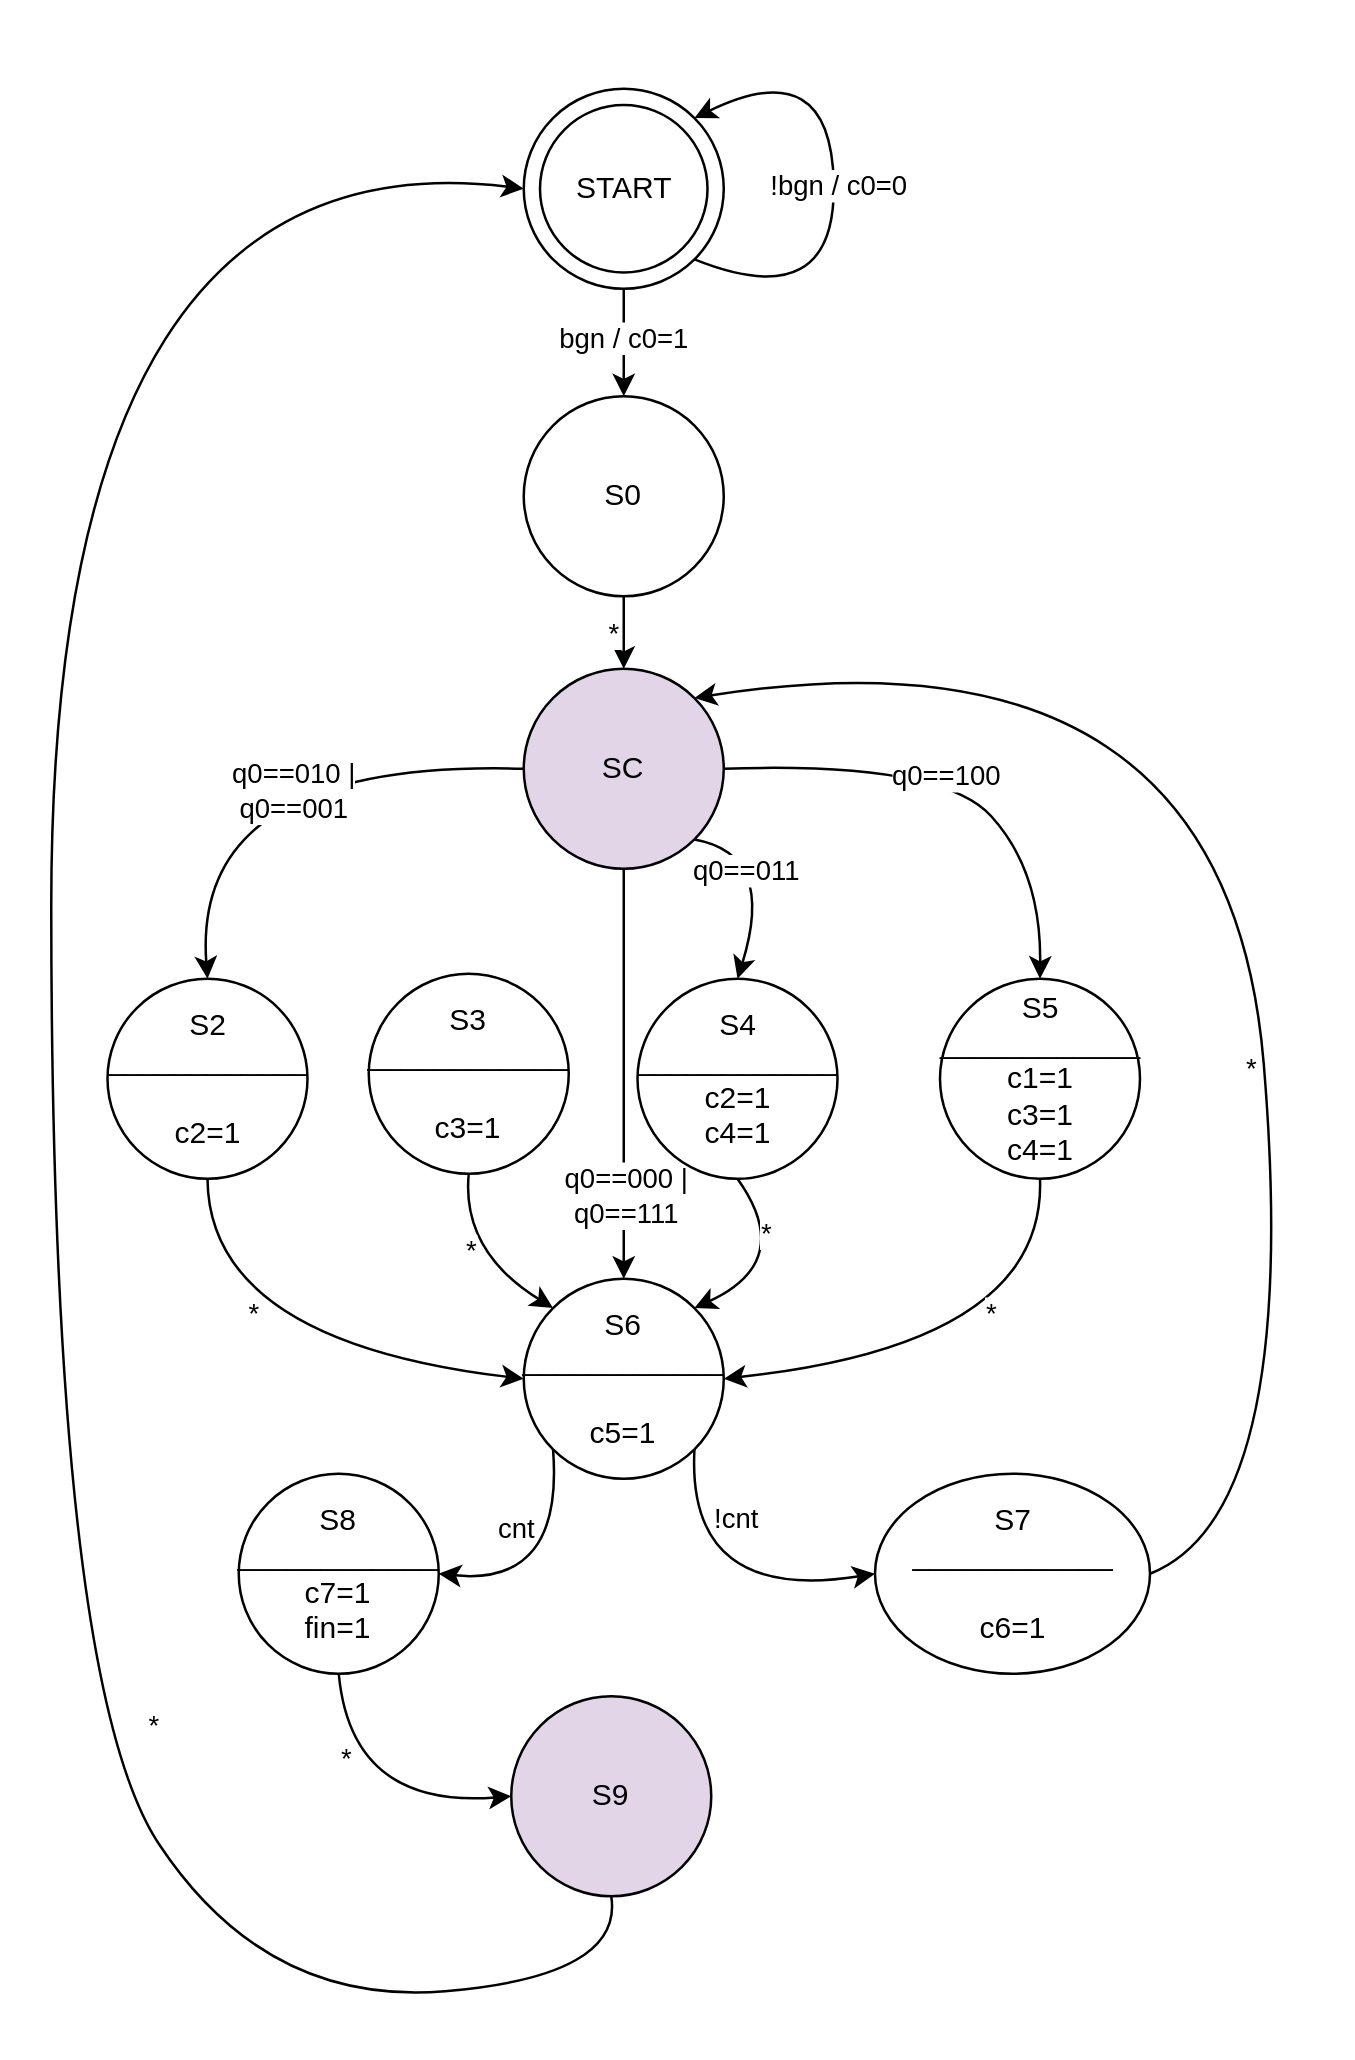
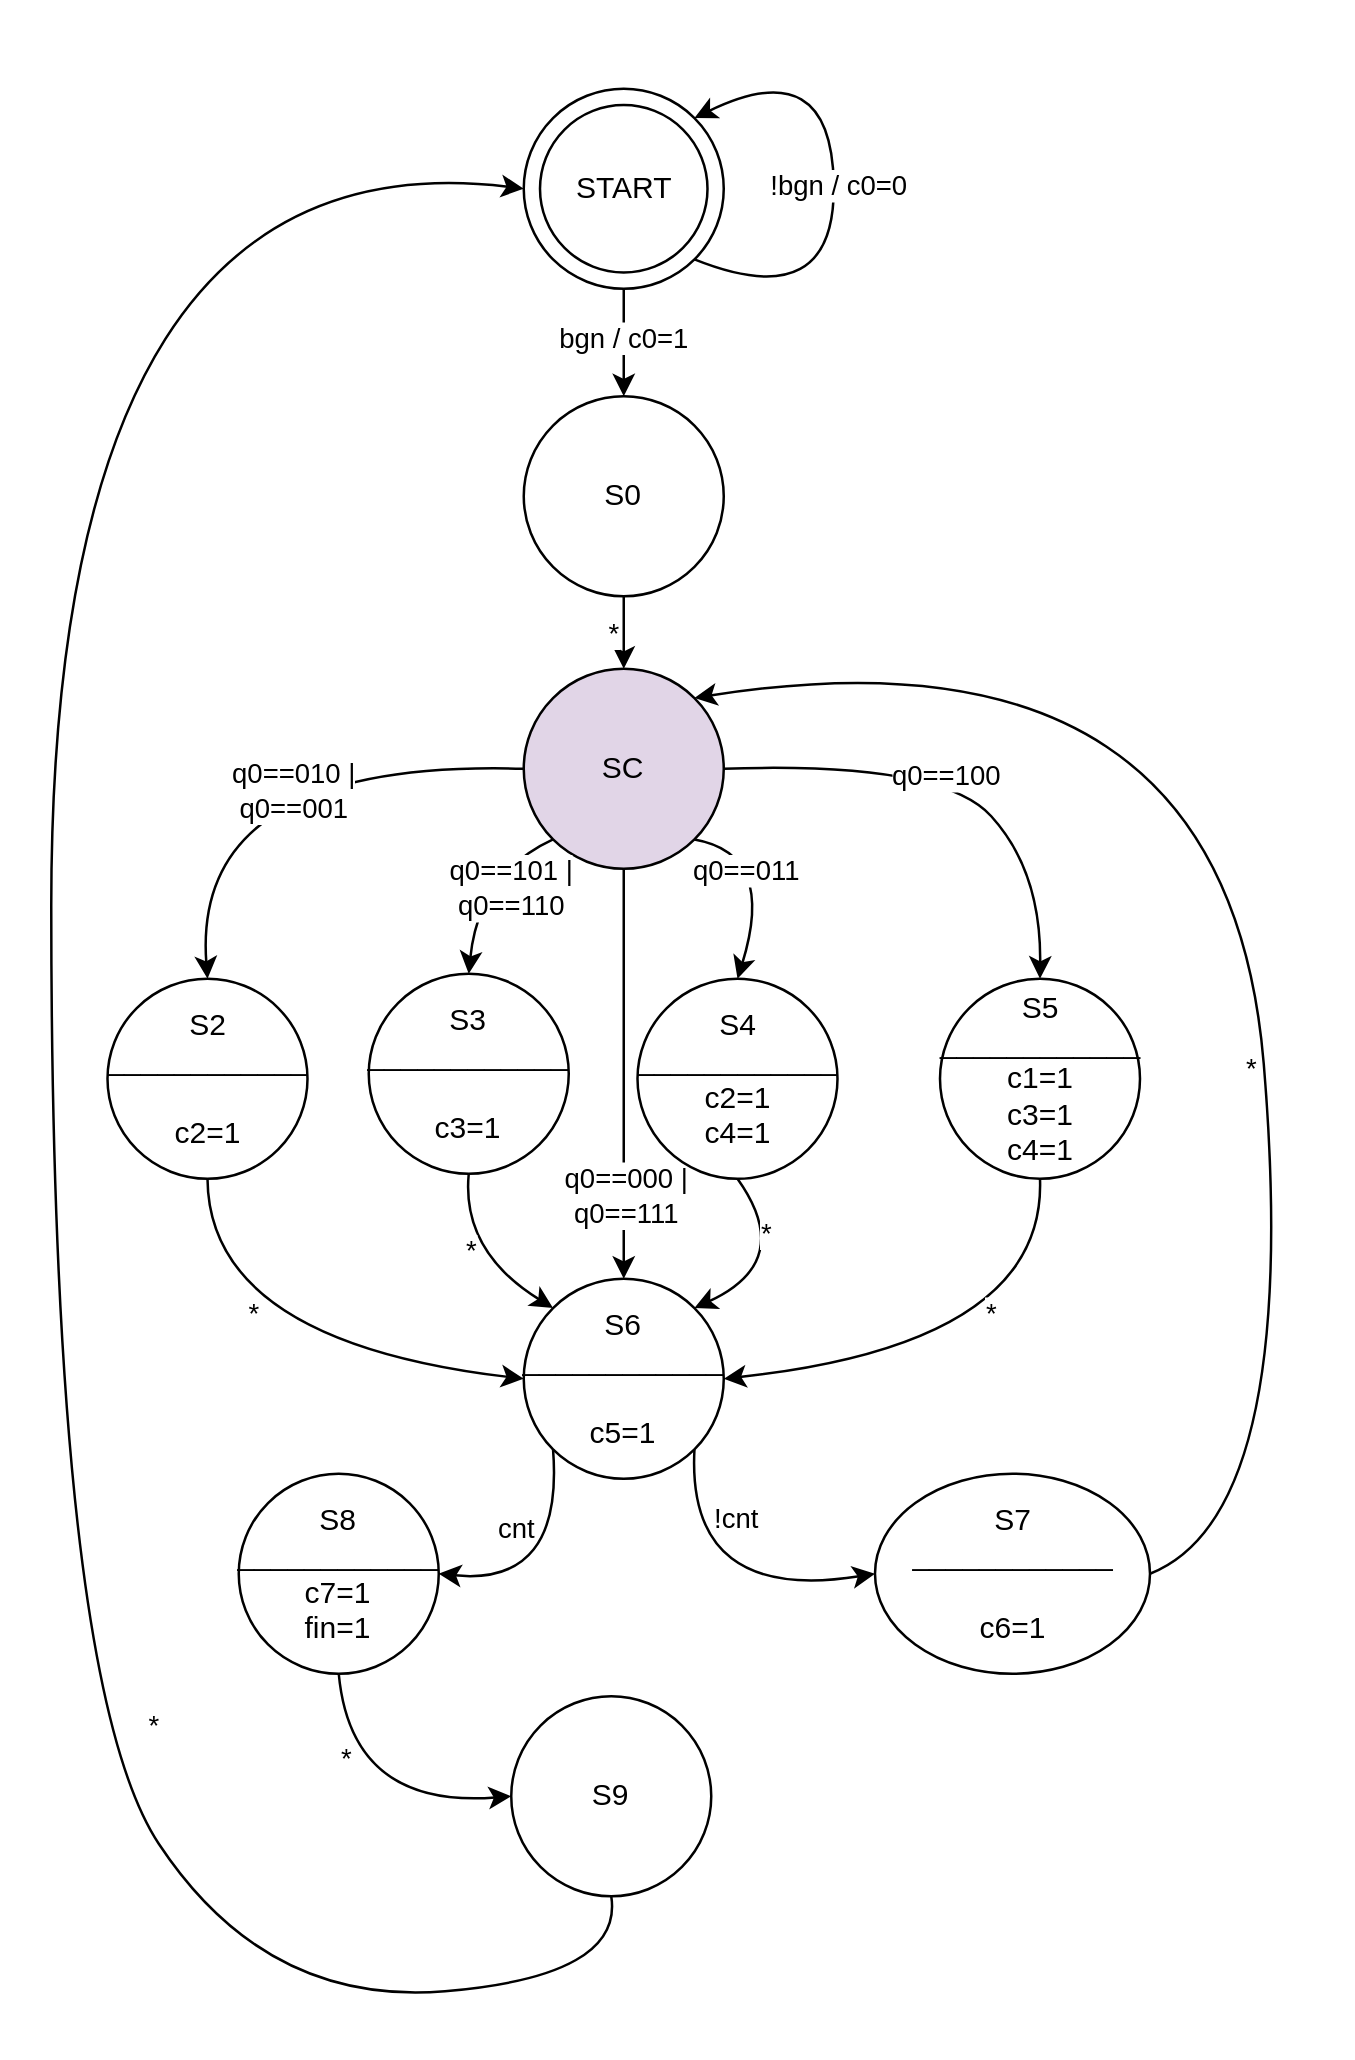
none -> (476, 926)
(611, 1796) -> (611, 1796)
